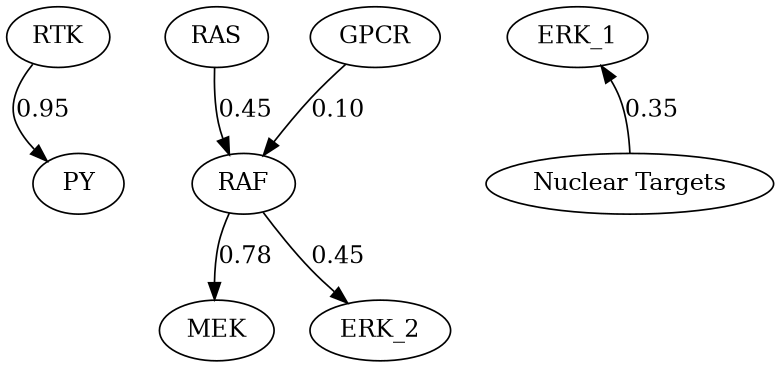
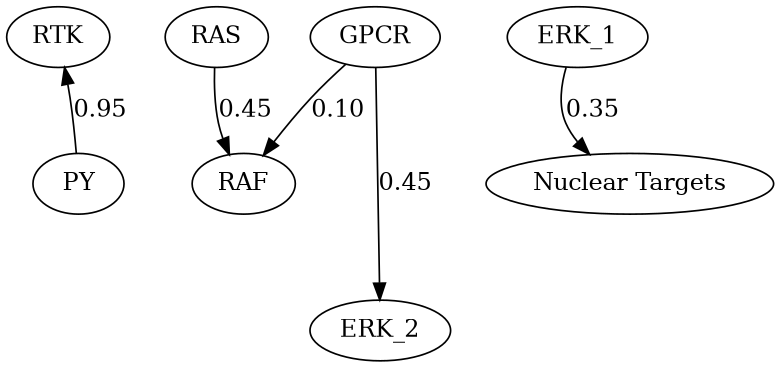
(13, 107) -> (73, 119)
(625, 115) -> (562, 106)
(297, 254) -> (378, 175)
(217, 330) -> none
